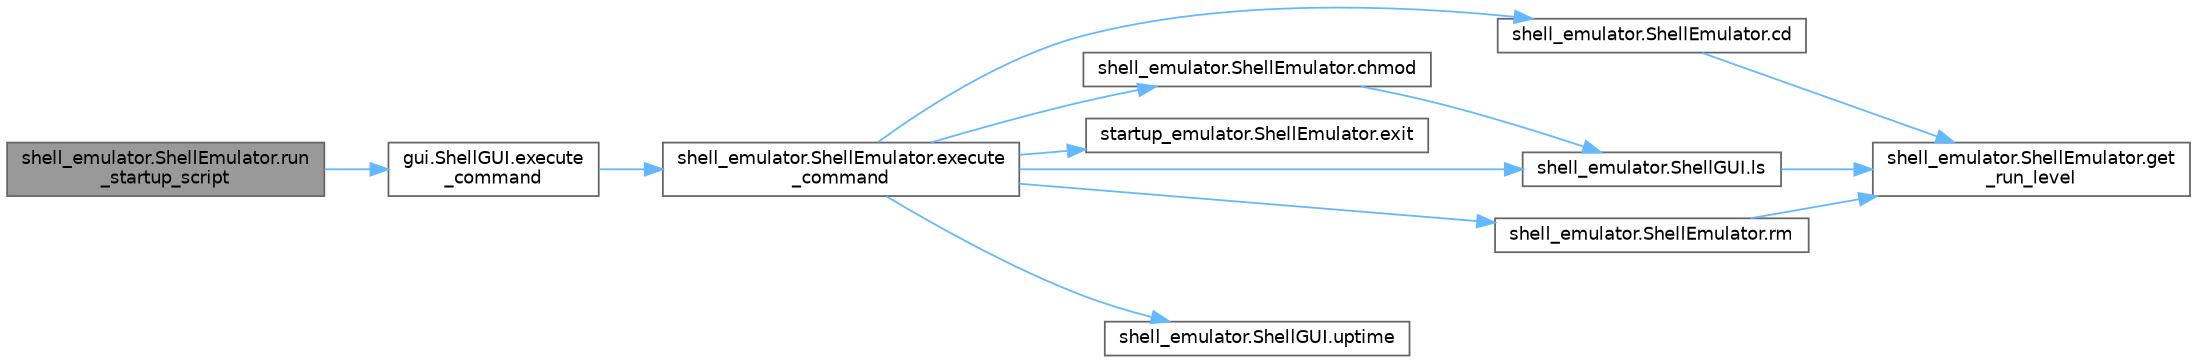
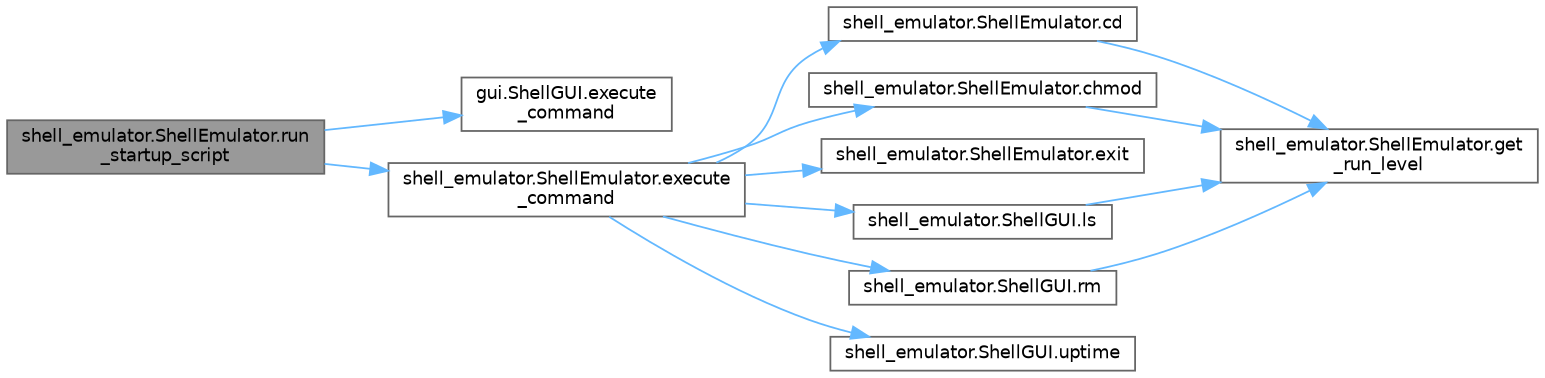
(1473, 113) -> (1144, 117)
(1257, 135) -> (983, 156)
(622, 169) -> (347, 166)
(1652, 235) -> (983, 288)
